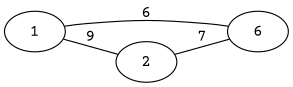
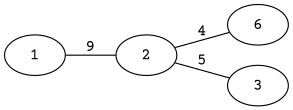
(146, 20) -> none
(202, 37) -> (202, 31)
none -> (258, 86)
